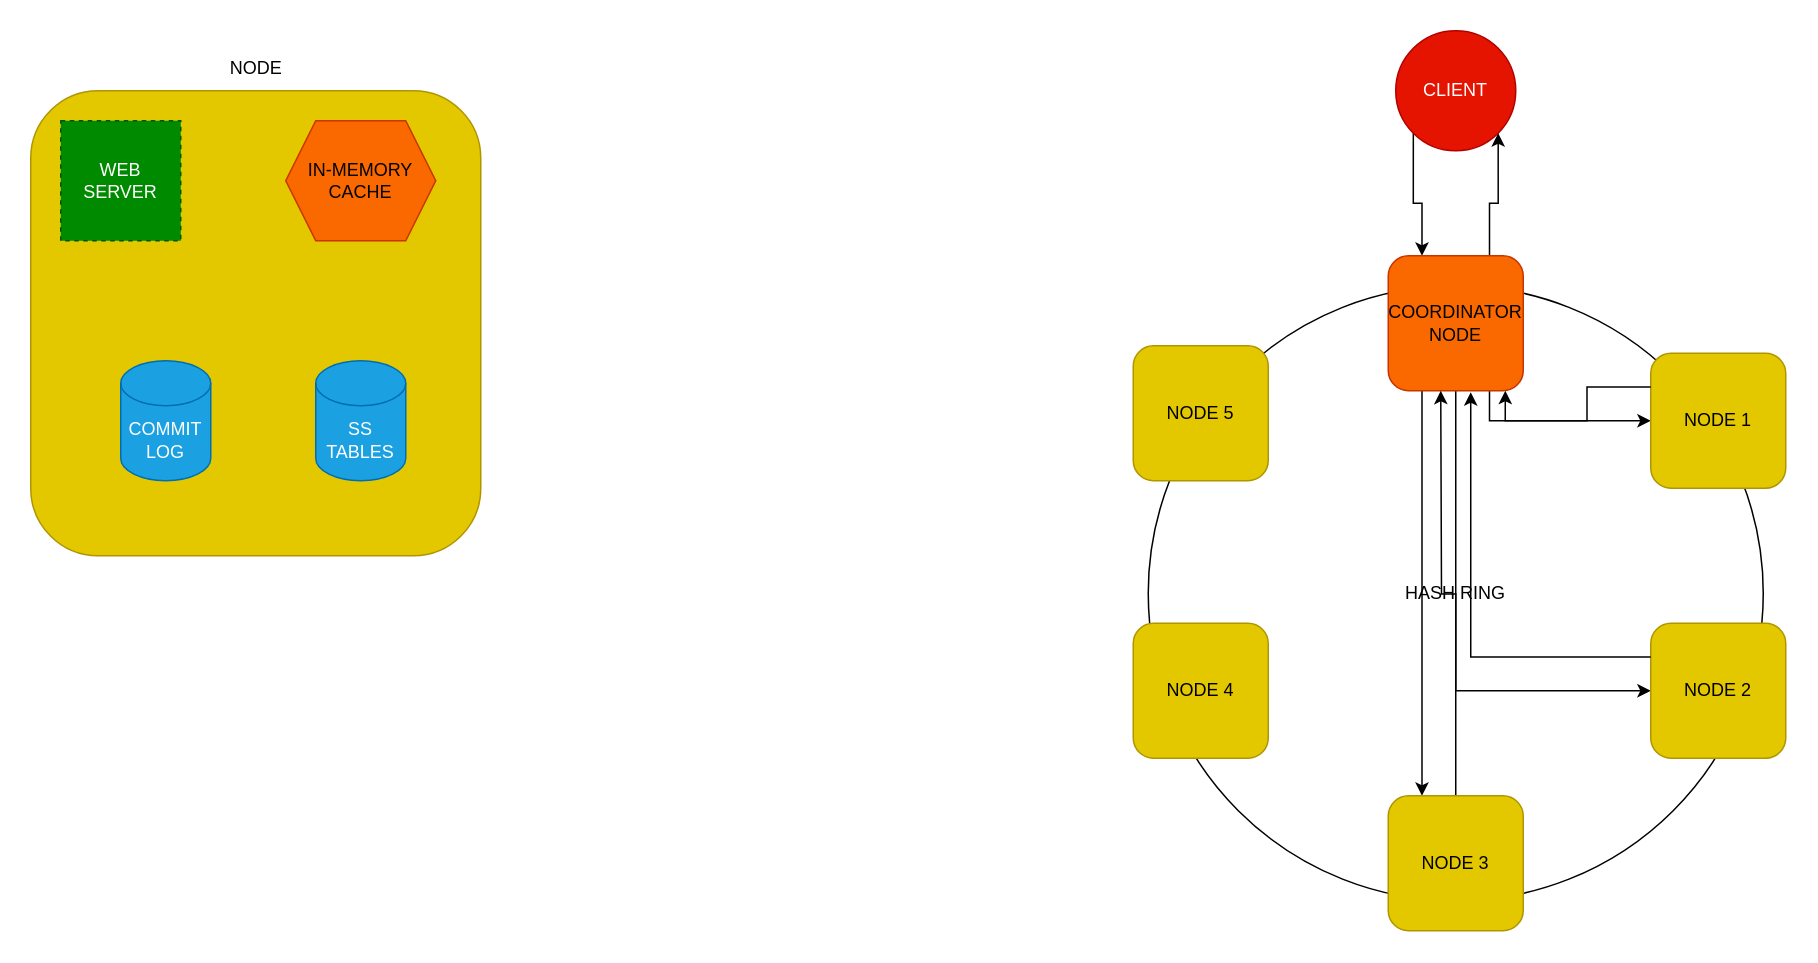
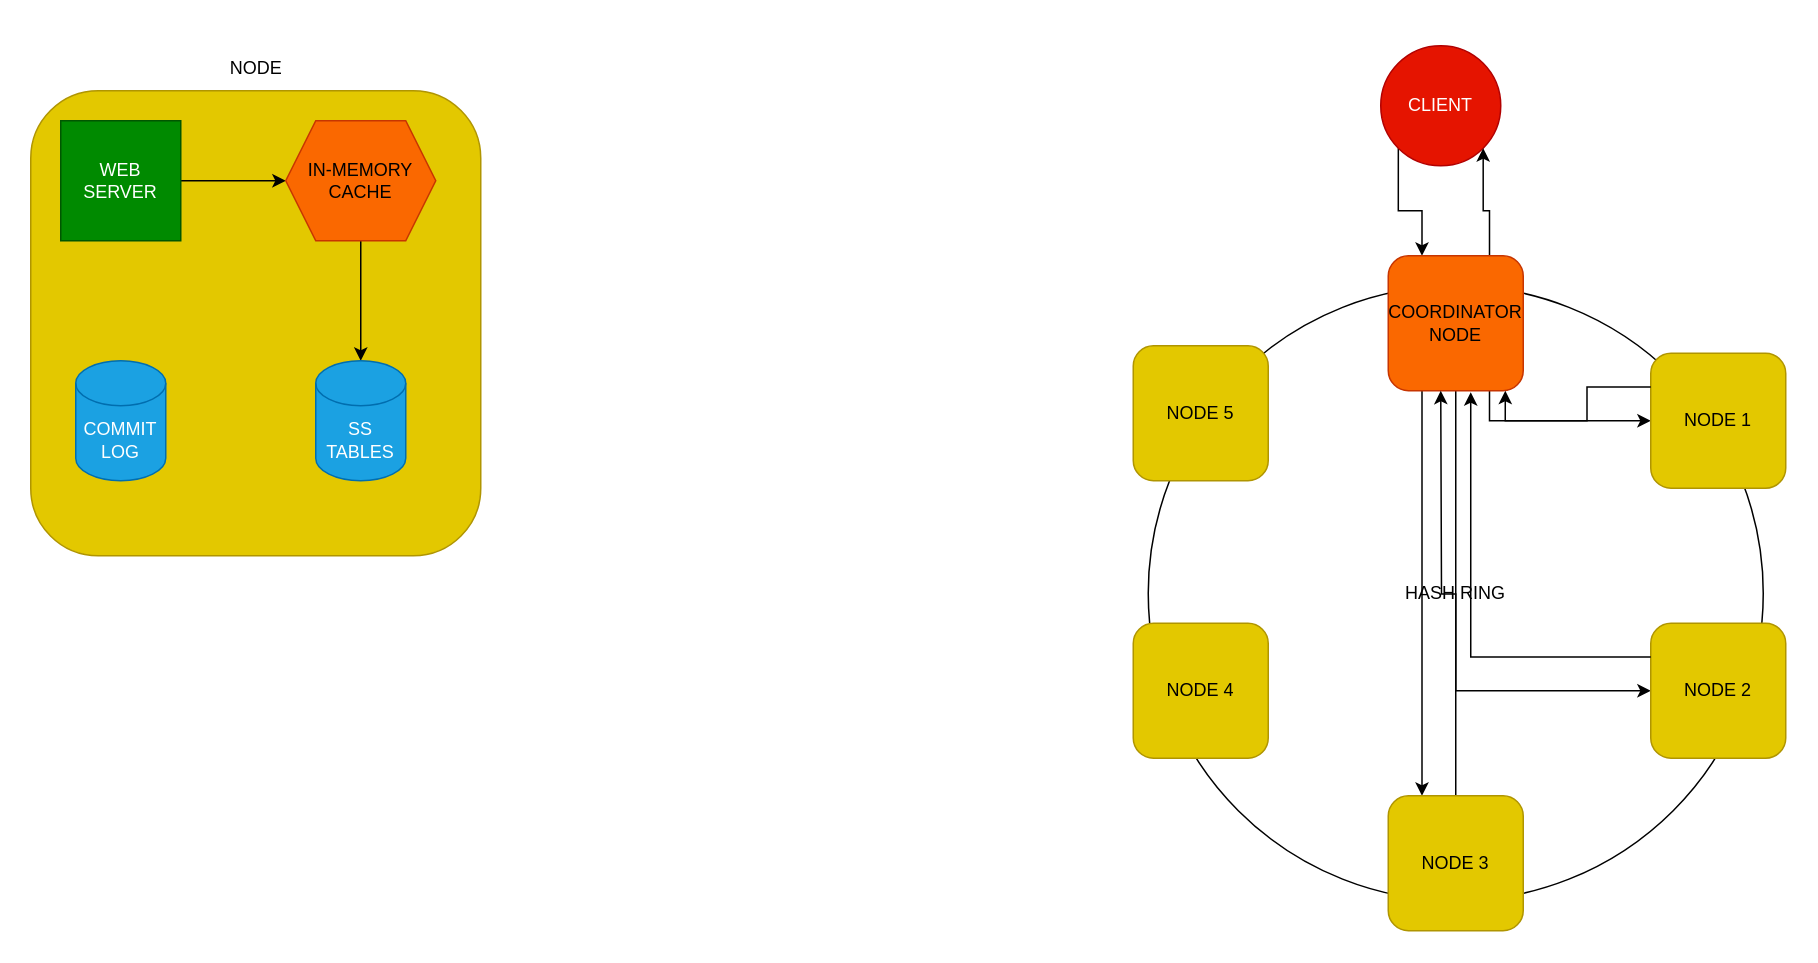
(1456, 91) -> (1441, 106)
(121, 181) -> (121, 181)
none -> (228, 181)
none -> (361, 296)
(166, 421) -> (121, 421)
